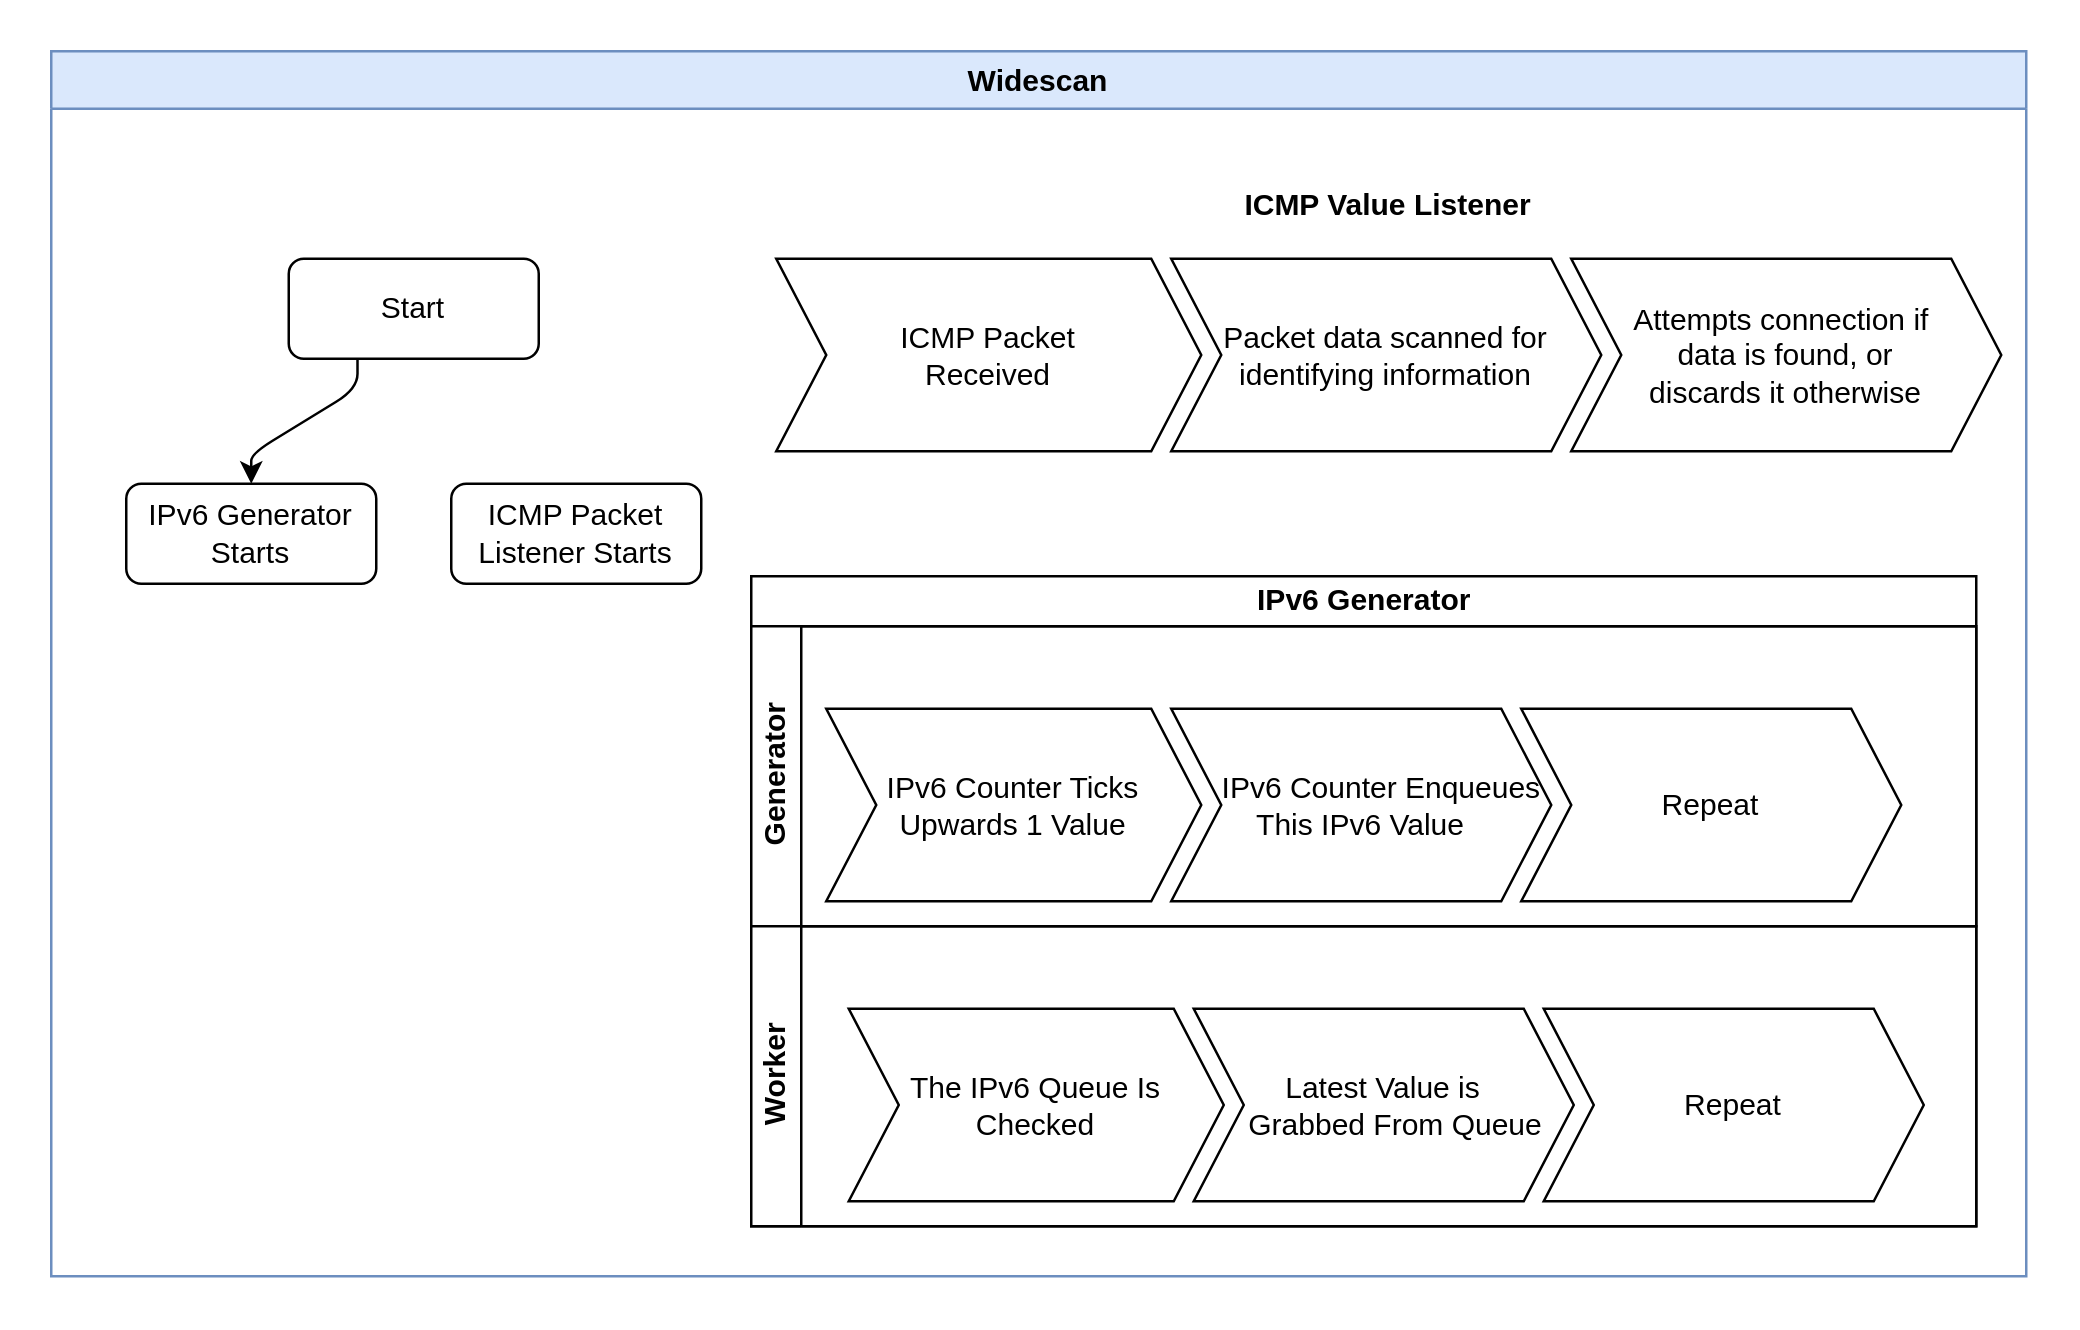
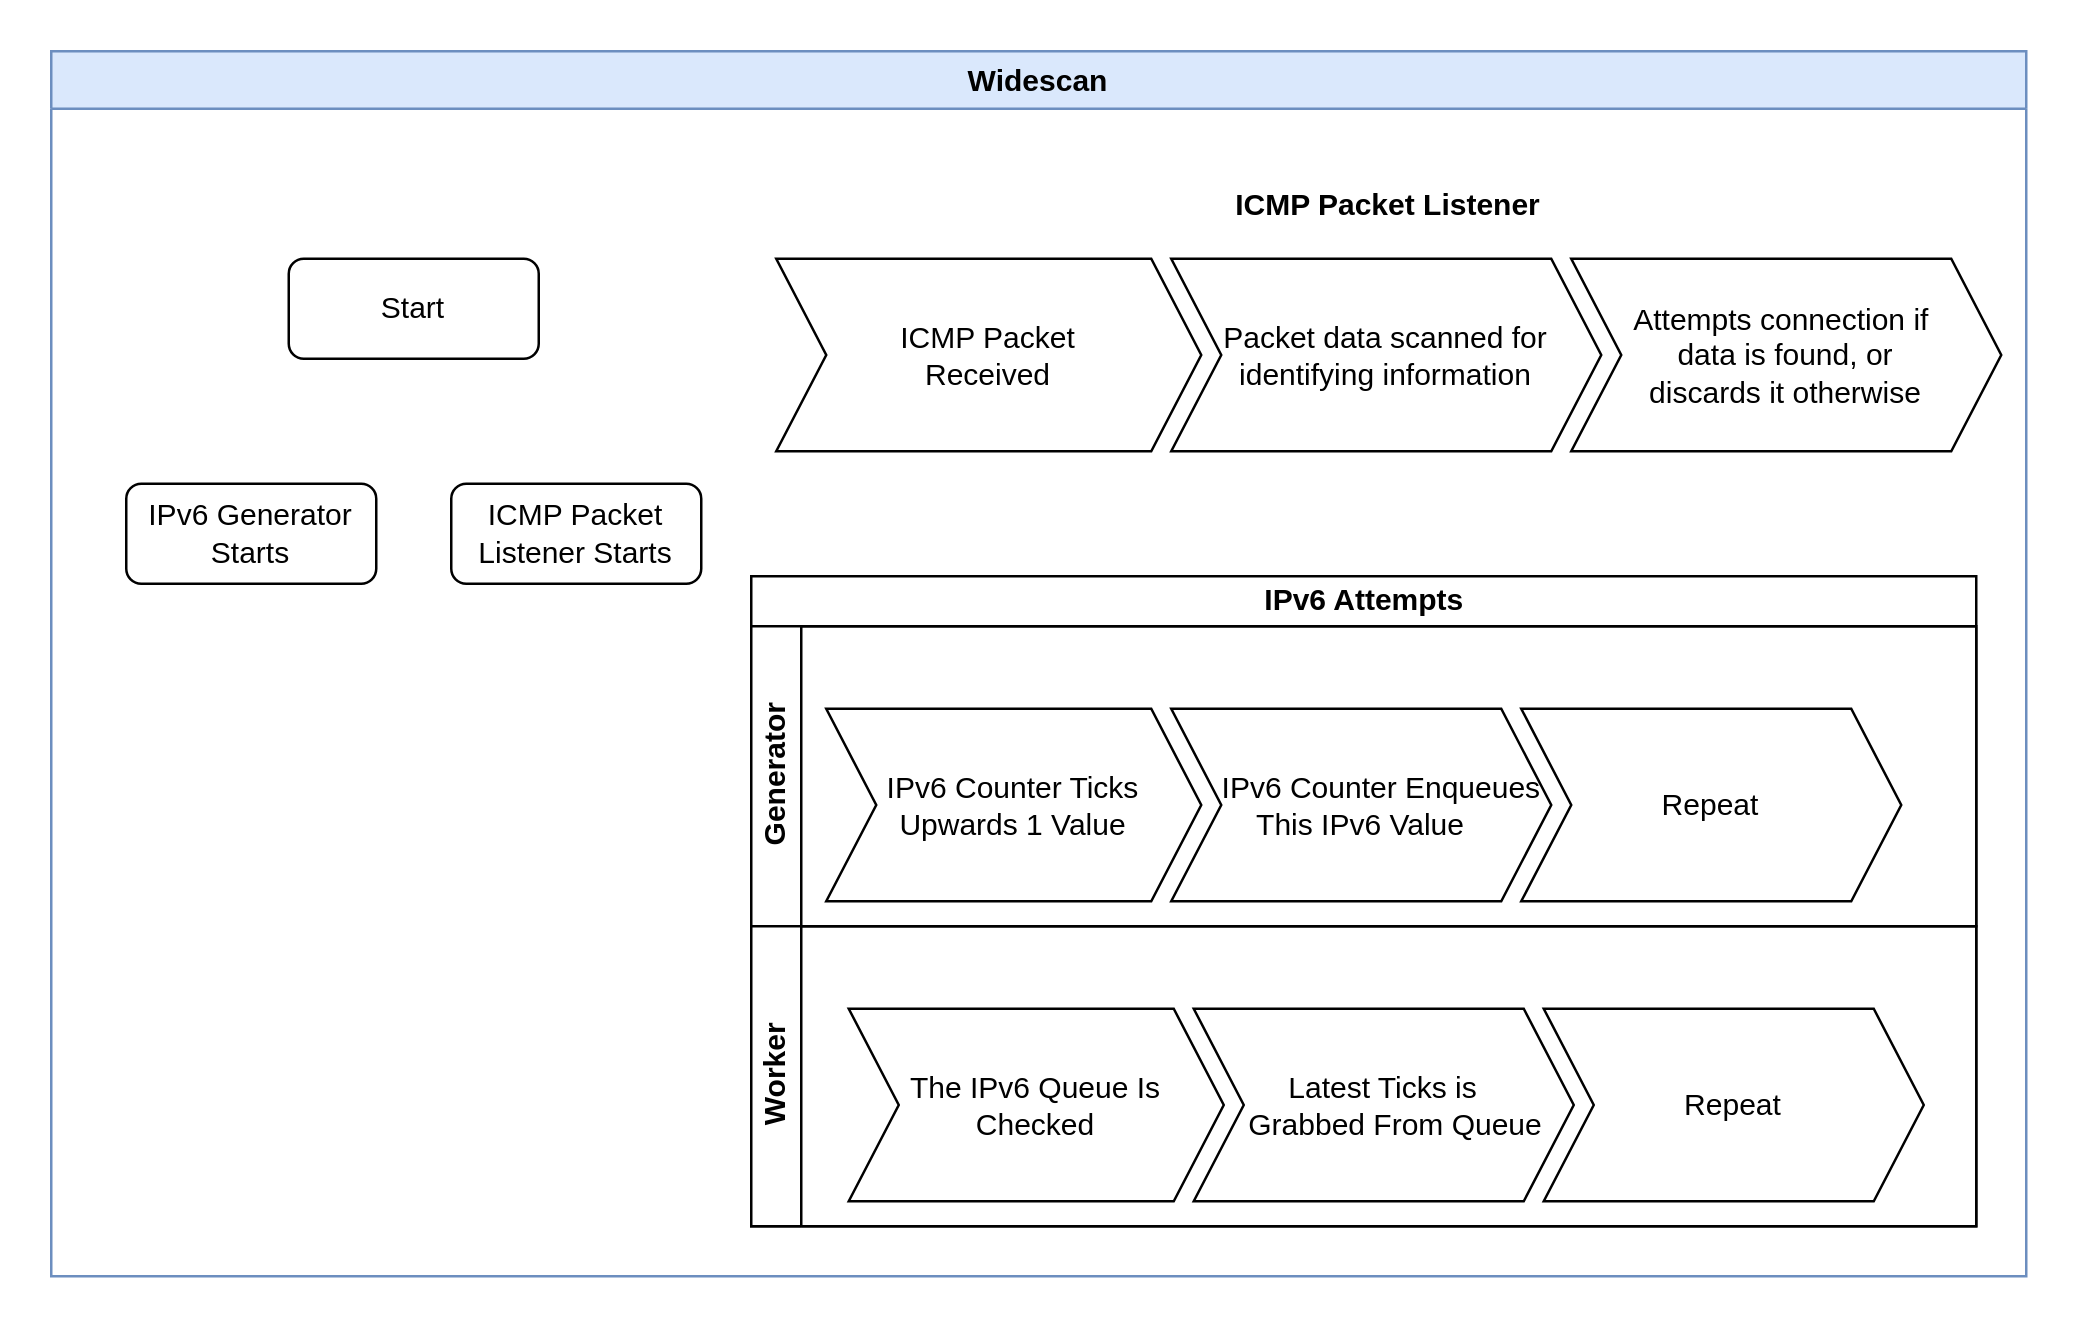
(1389, 206) -> (1389, 206)
(311, 417) -> none
(1365, 601) -> (1365, 601)
(1384, 1106) -> (1384, 1106)
